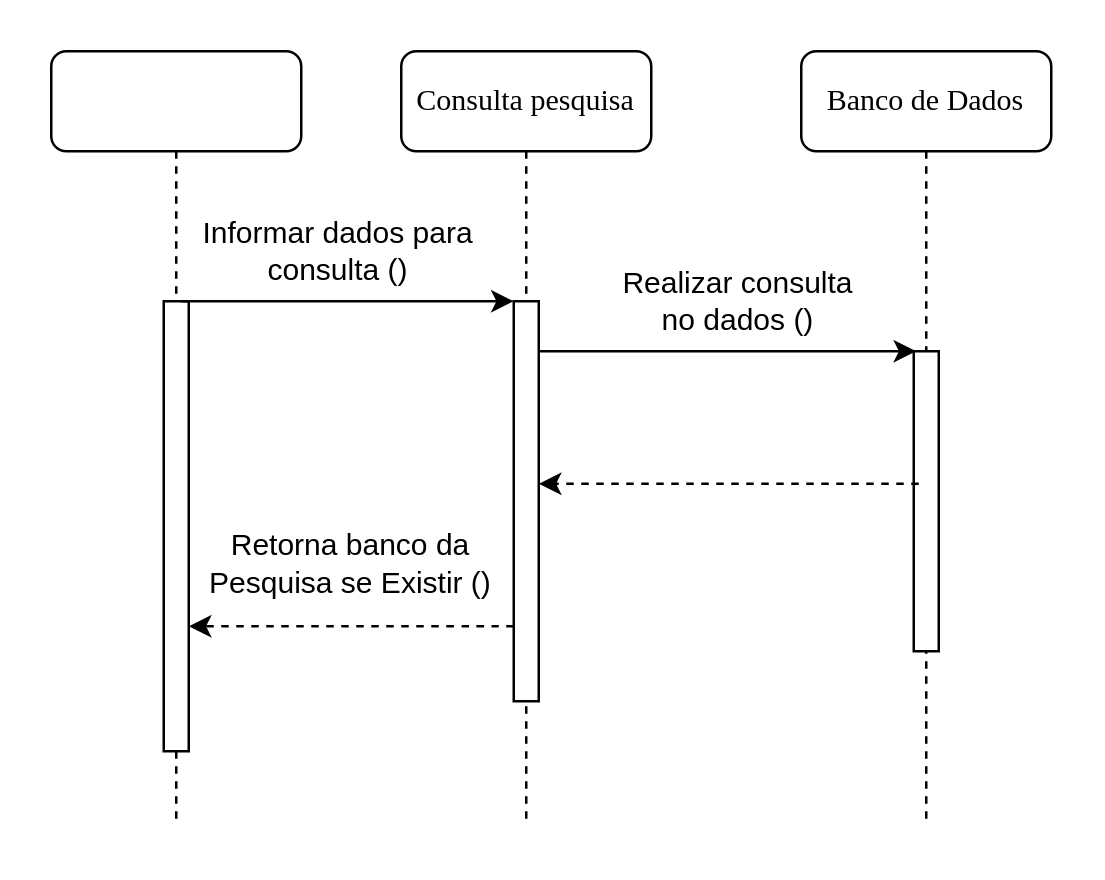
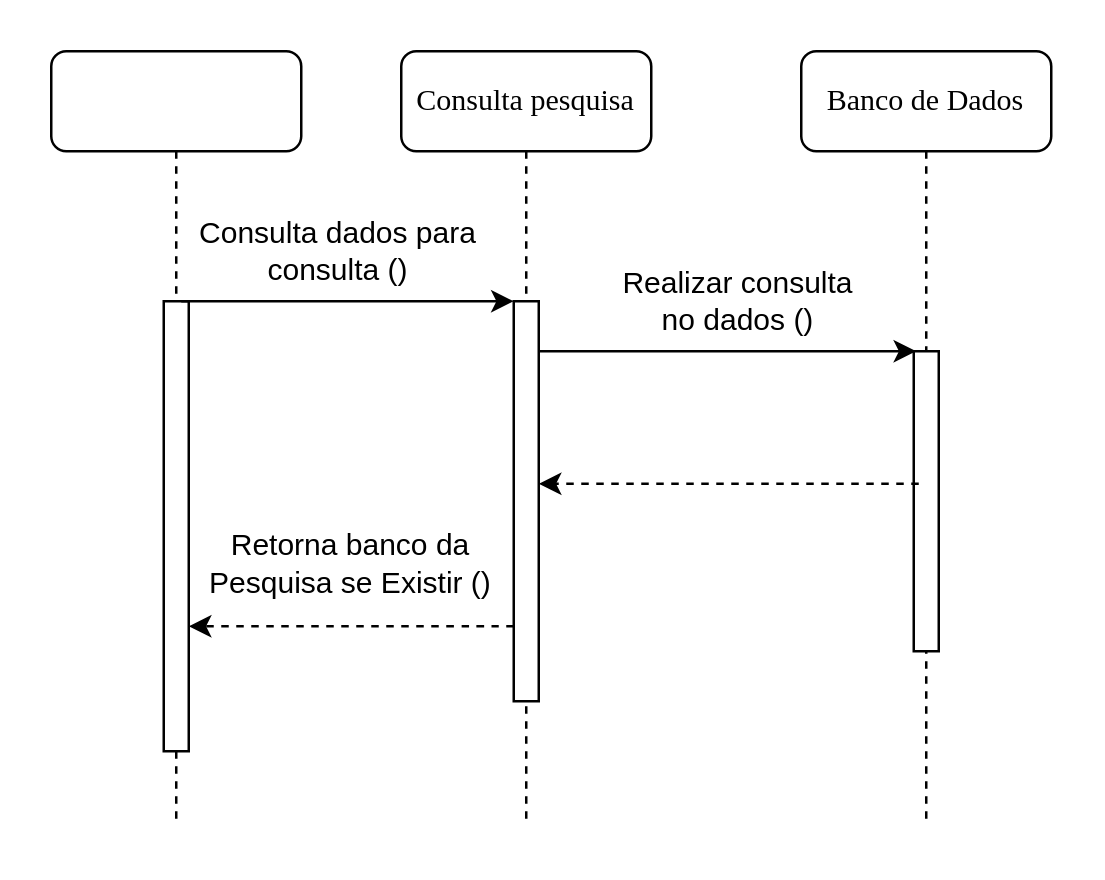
(339, 251) -> (339, 251)
